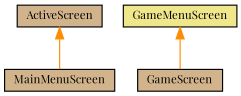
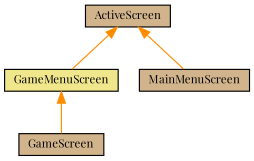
none -> (90, 52)
